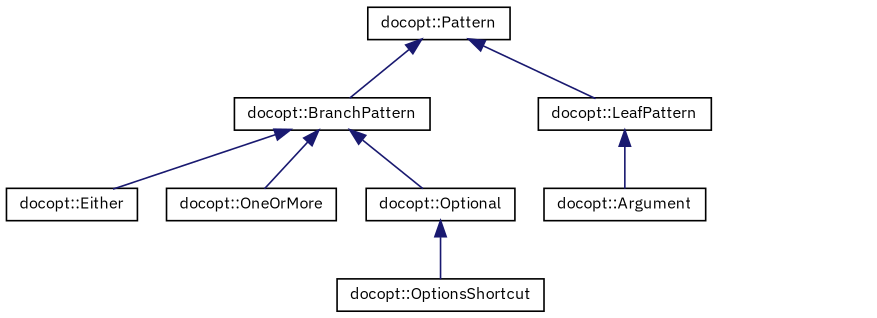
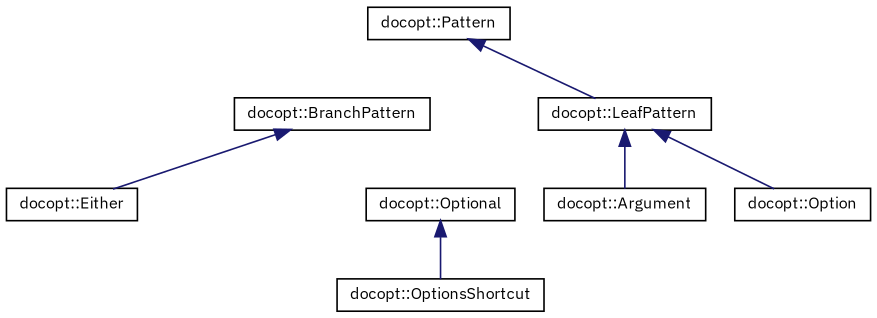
(379, 74) -> none
(393, 164) -> none
(251, 205) -> none
none -> (803, 205)
